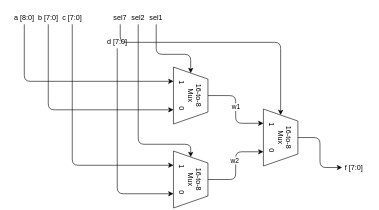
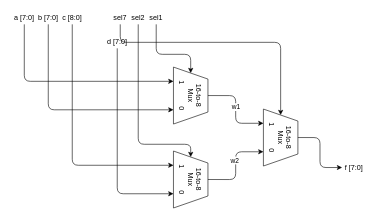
(24, 18) -> (24, 18)
(72, 18) -> (72, 18)
